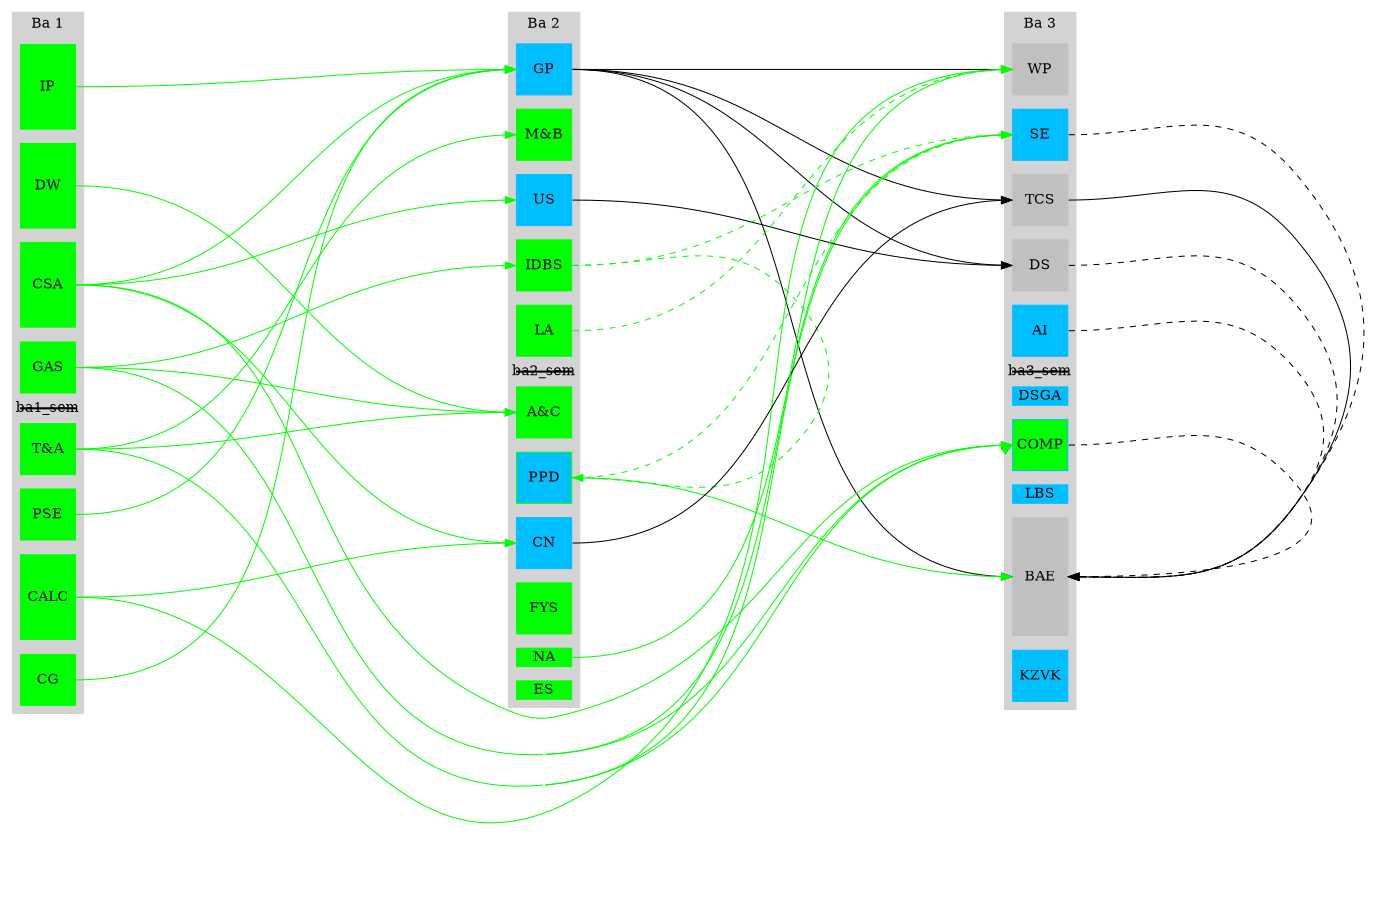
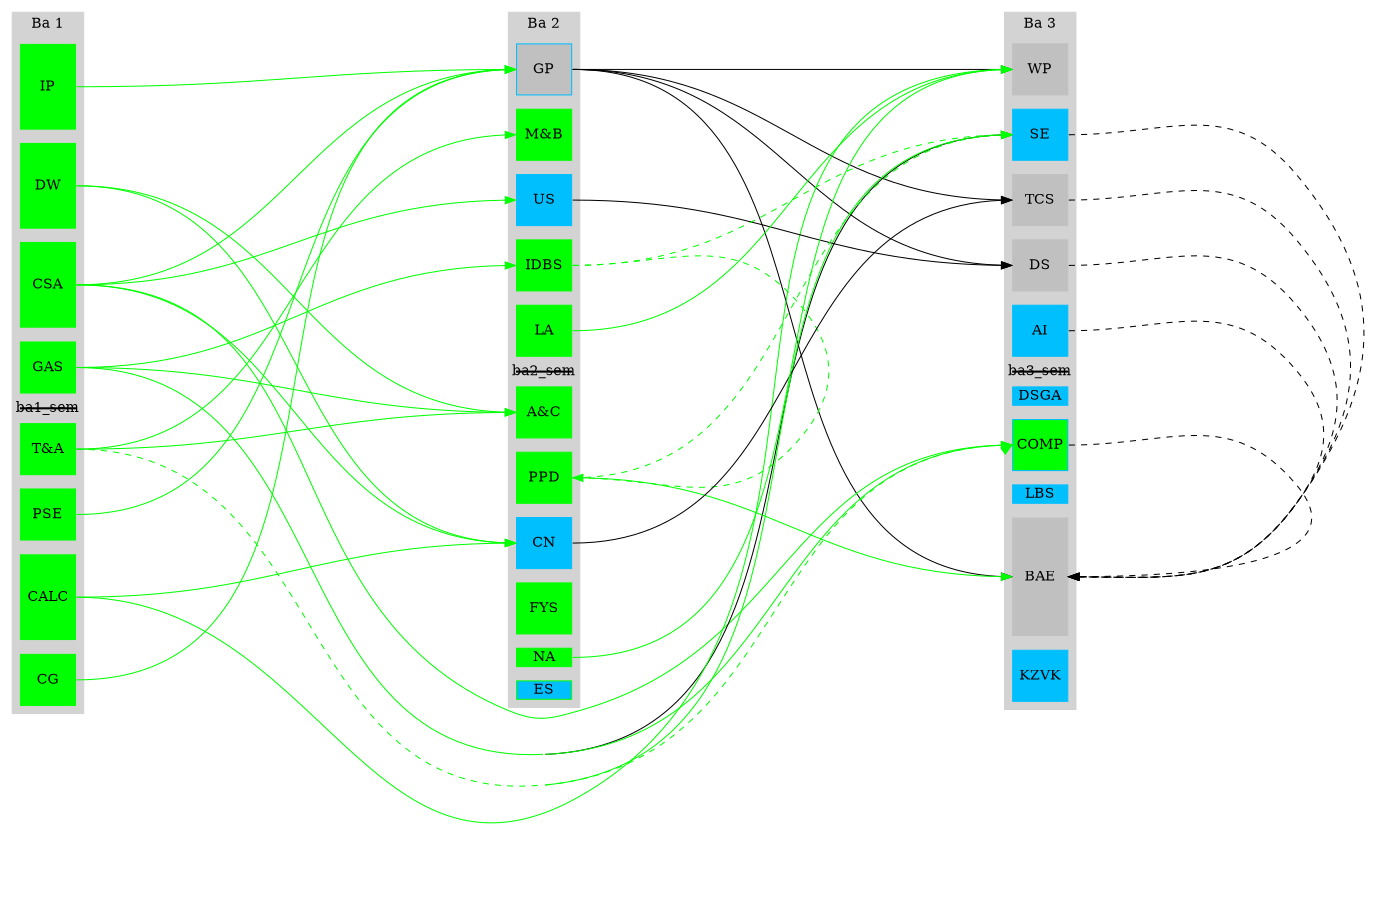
(544, 69) -> (544, 69)
(780, 214) -> (780, 214)
none -> (286, 347)
(1350, 370) -> (1350, 370)
(777, 447) -> (777, 447)
(544, 478) -> (544, 478)
(773, 613) -> (773, 613)
(544, 690) -> (544, 690)
